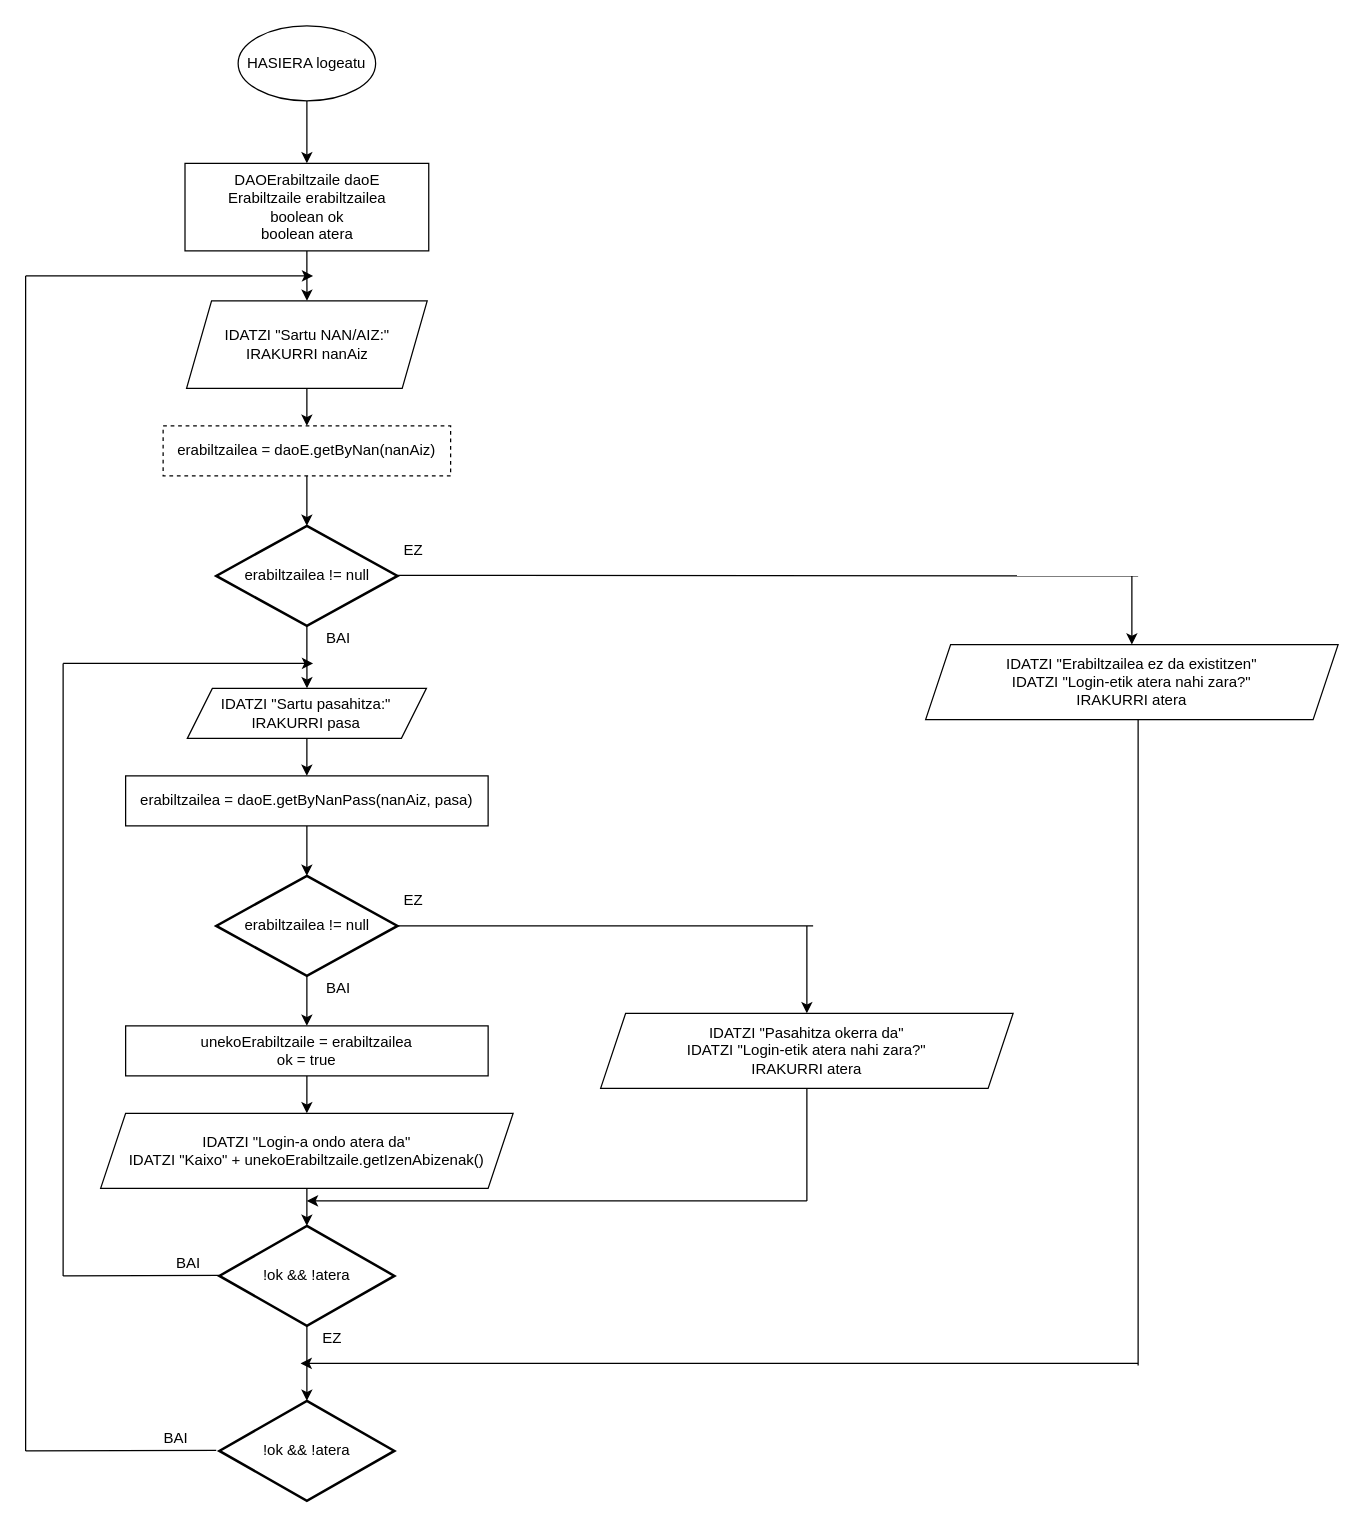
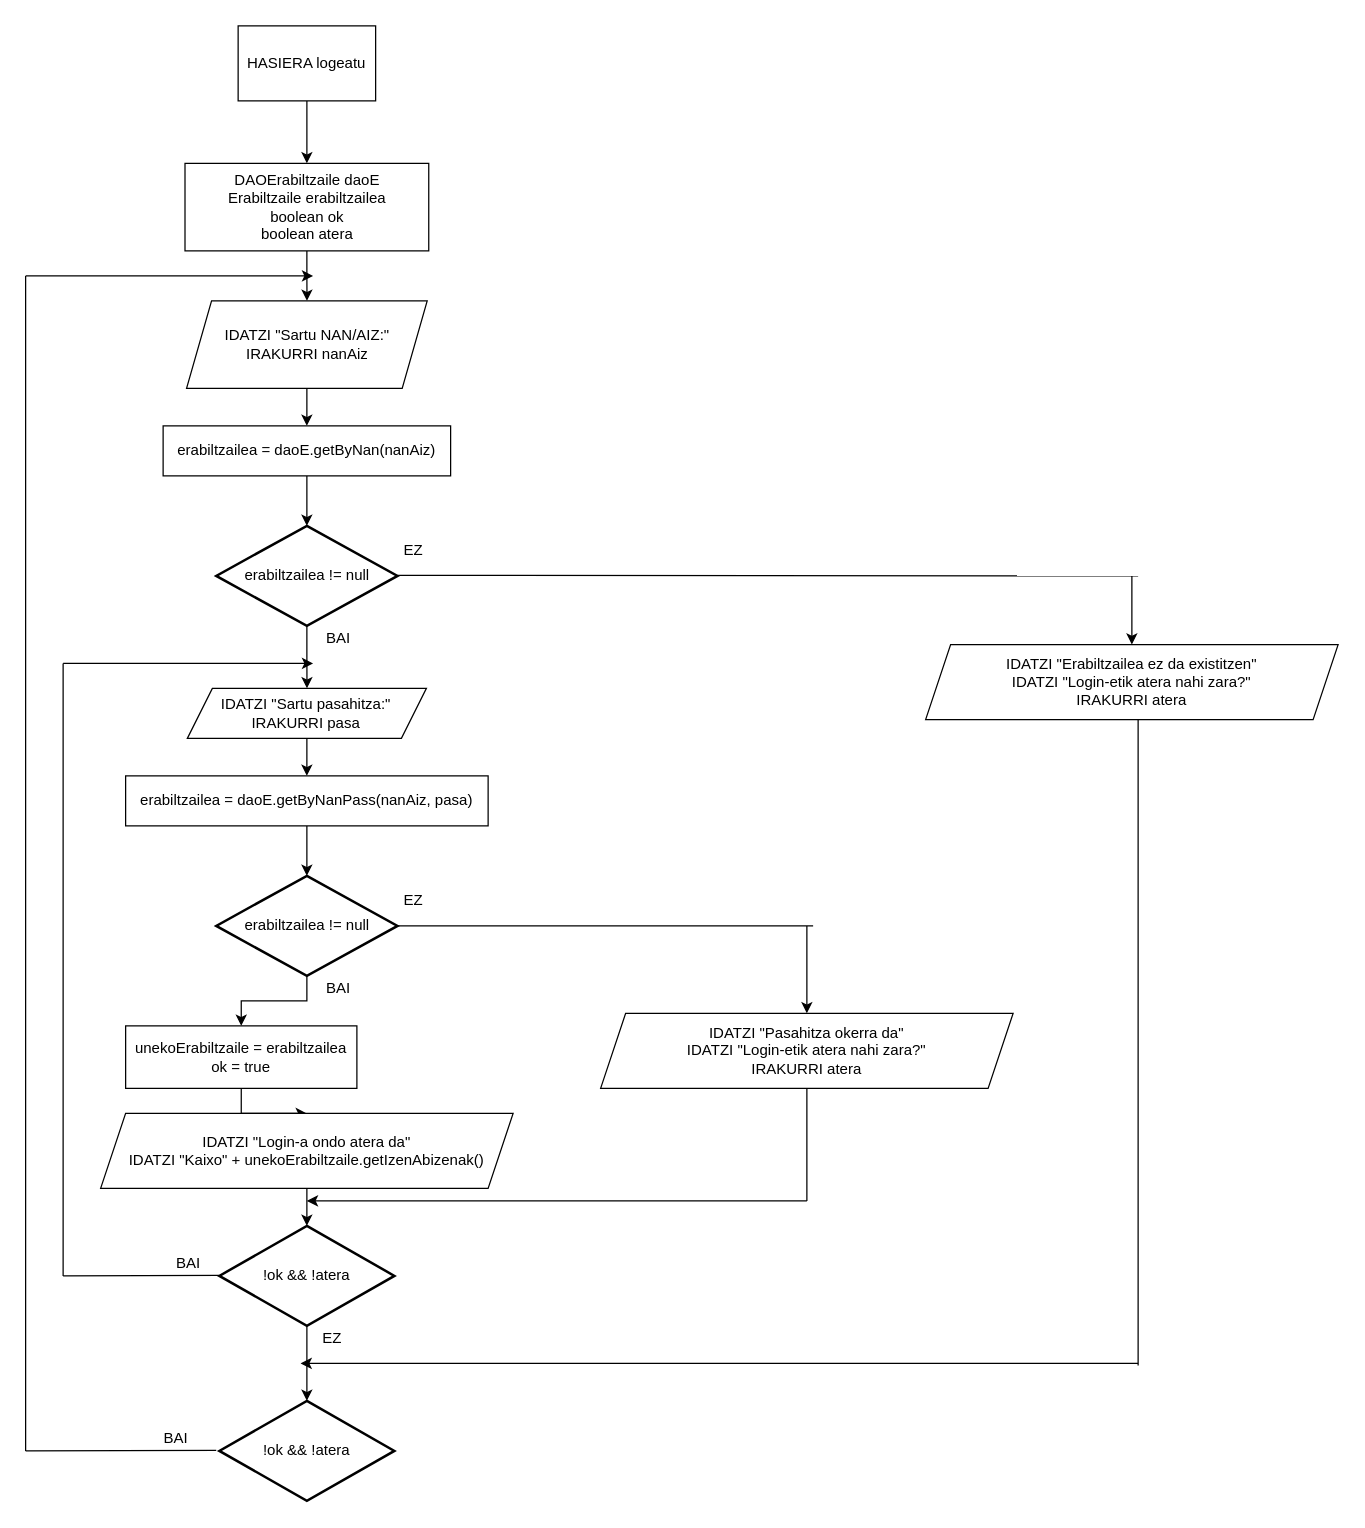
(307, 63) -> (307, 63)
(307, 451) -> (307, 451)
(307, 1051) -> (241, 1057)
